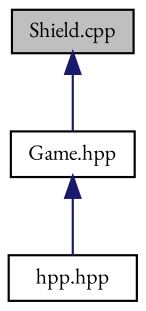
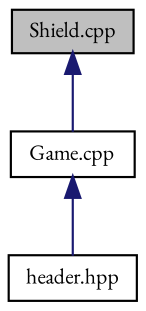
(73, 154) -> (73, 154)
(73, 278) -> (73, 278)
